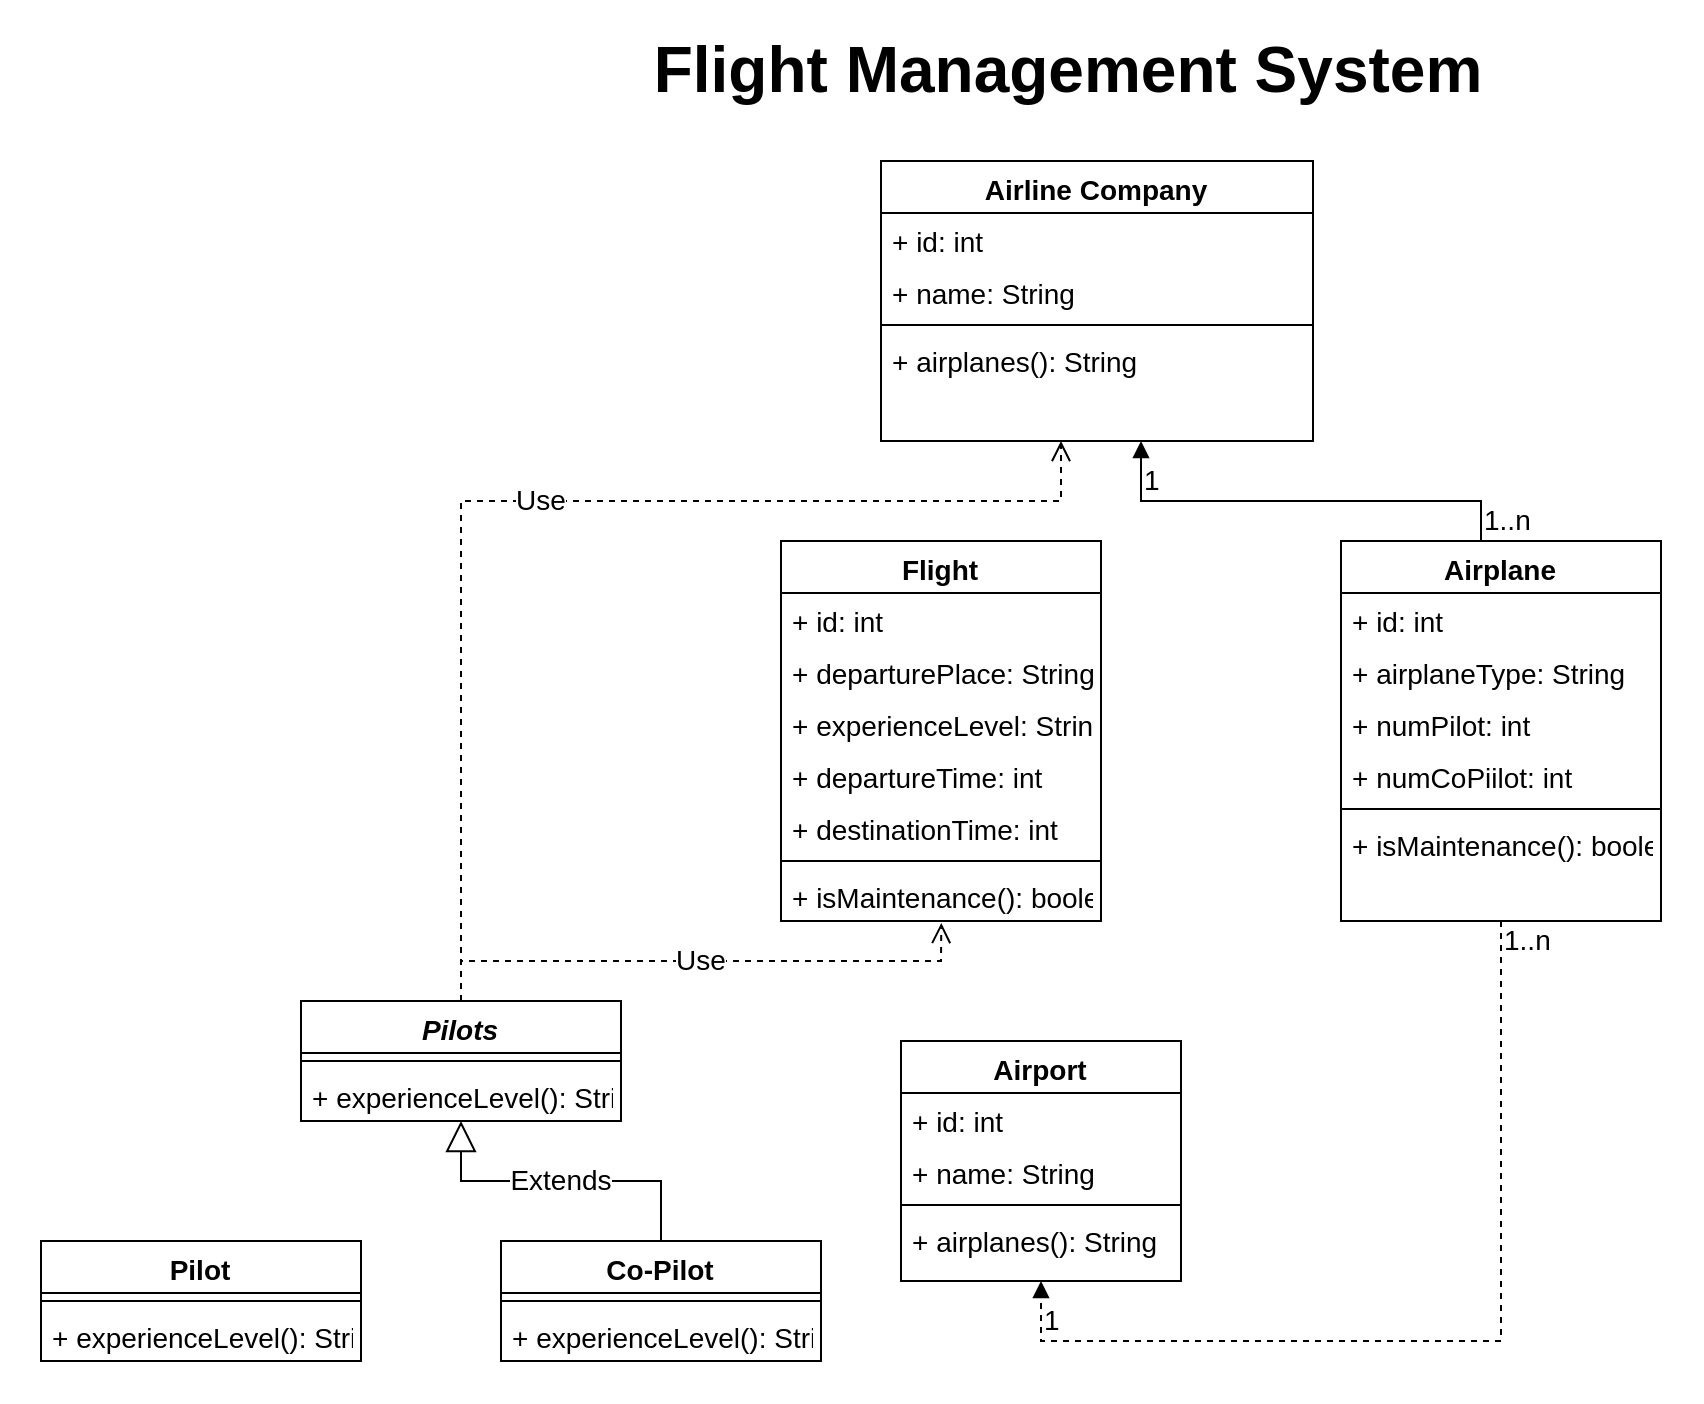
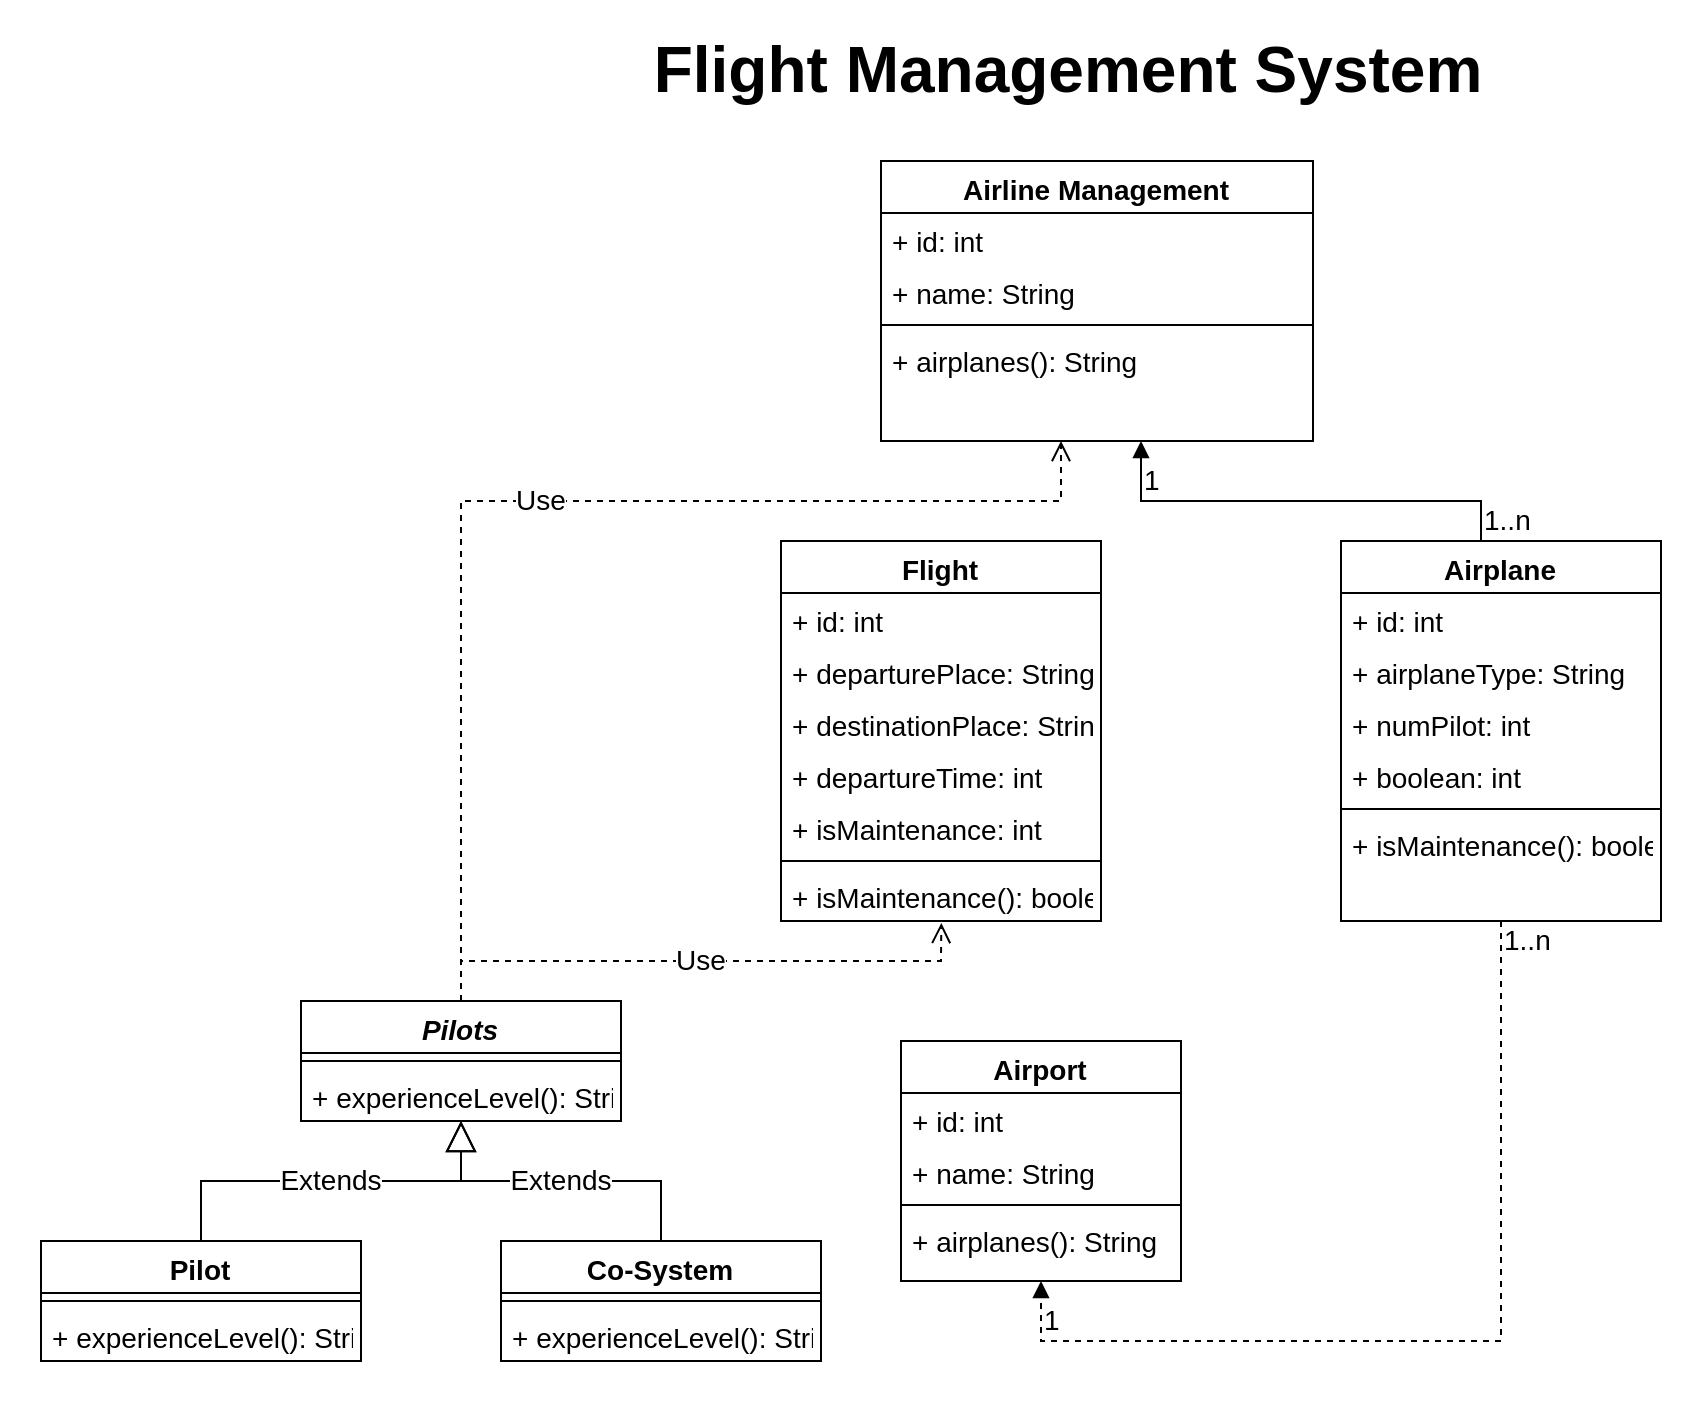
(1096, 191) -> (1096, 191)
(966, 727) -> (970, 727)
(1468, 779) -> (1444, 779)
(939, 831) -> (927, 831)
none -> (298, 1181)
(660, 1271) -> (660, 1271)
